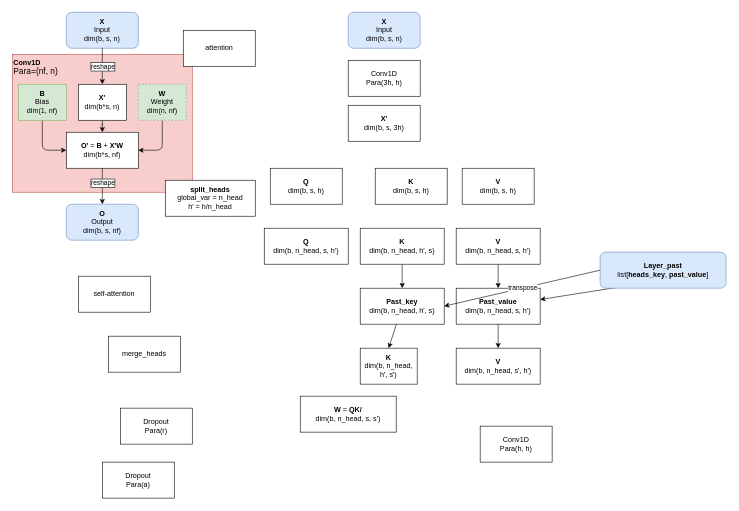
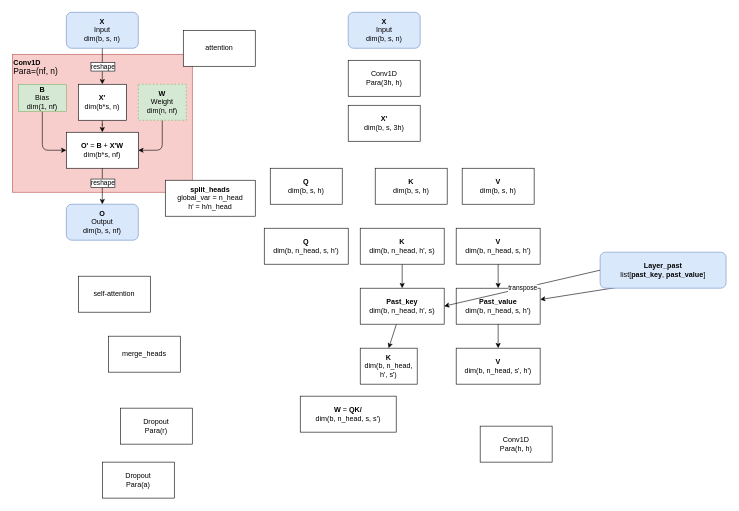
(42, 102) -> (42, 98)
(663, 270) -> (663, 270)
